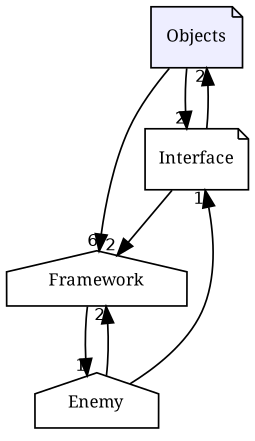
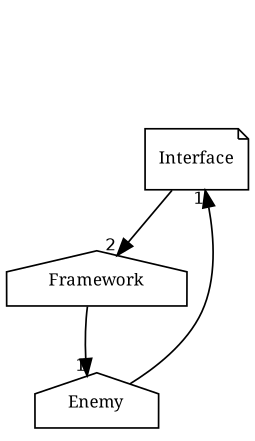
(197, 37) -> none
(108, 350) -> none
